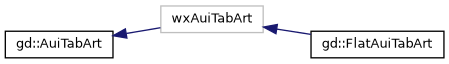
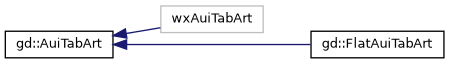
(294, 32) -> (219, 45)
